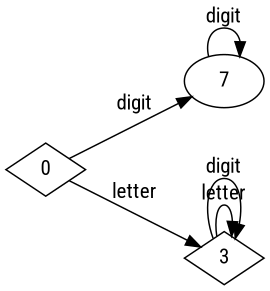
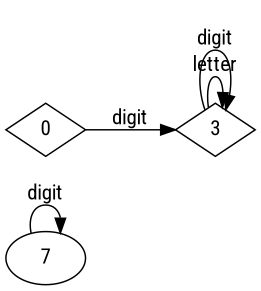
(124, 131) -> none
(135, 192) -> (131, 119)
